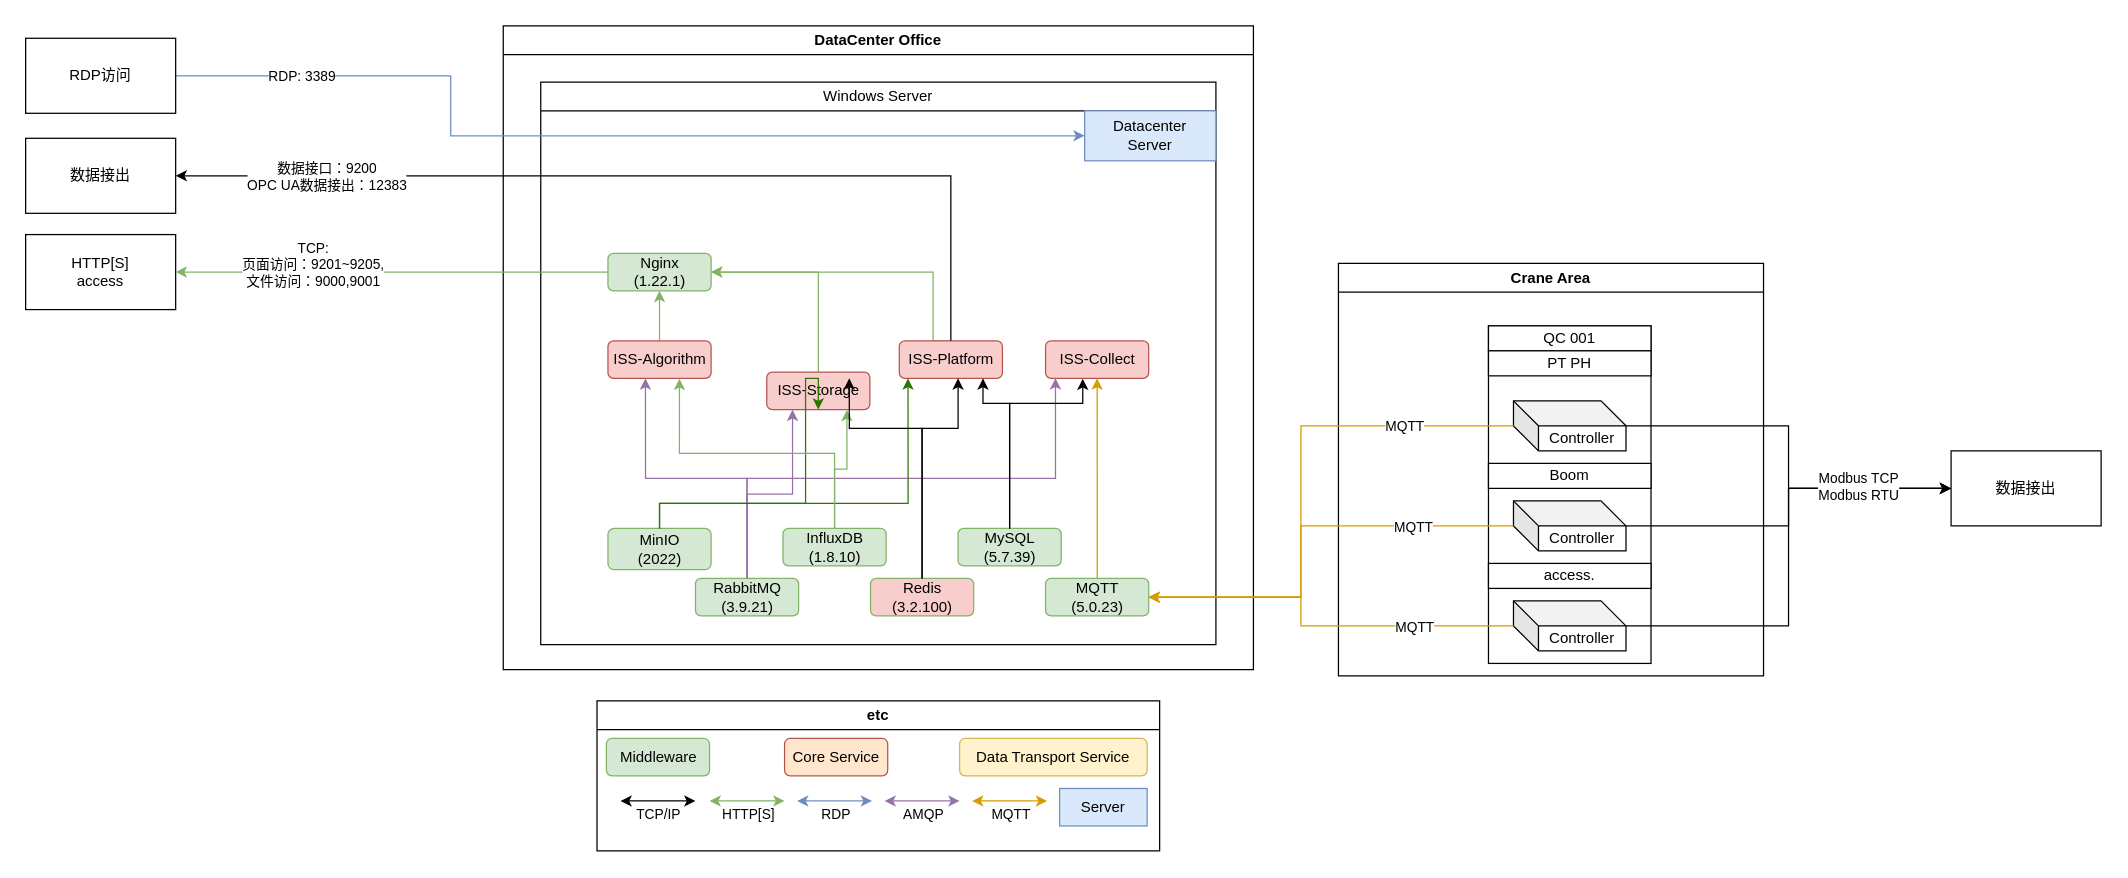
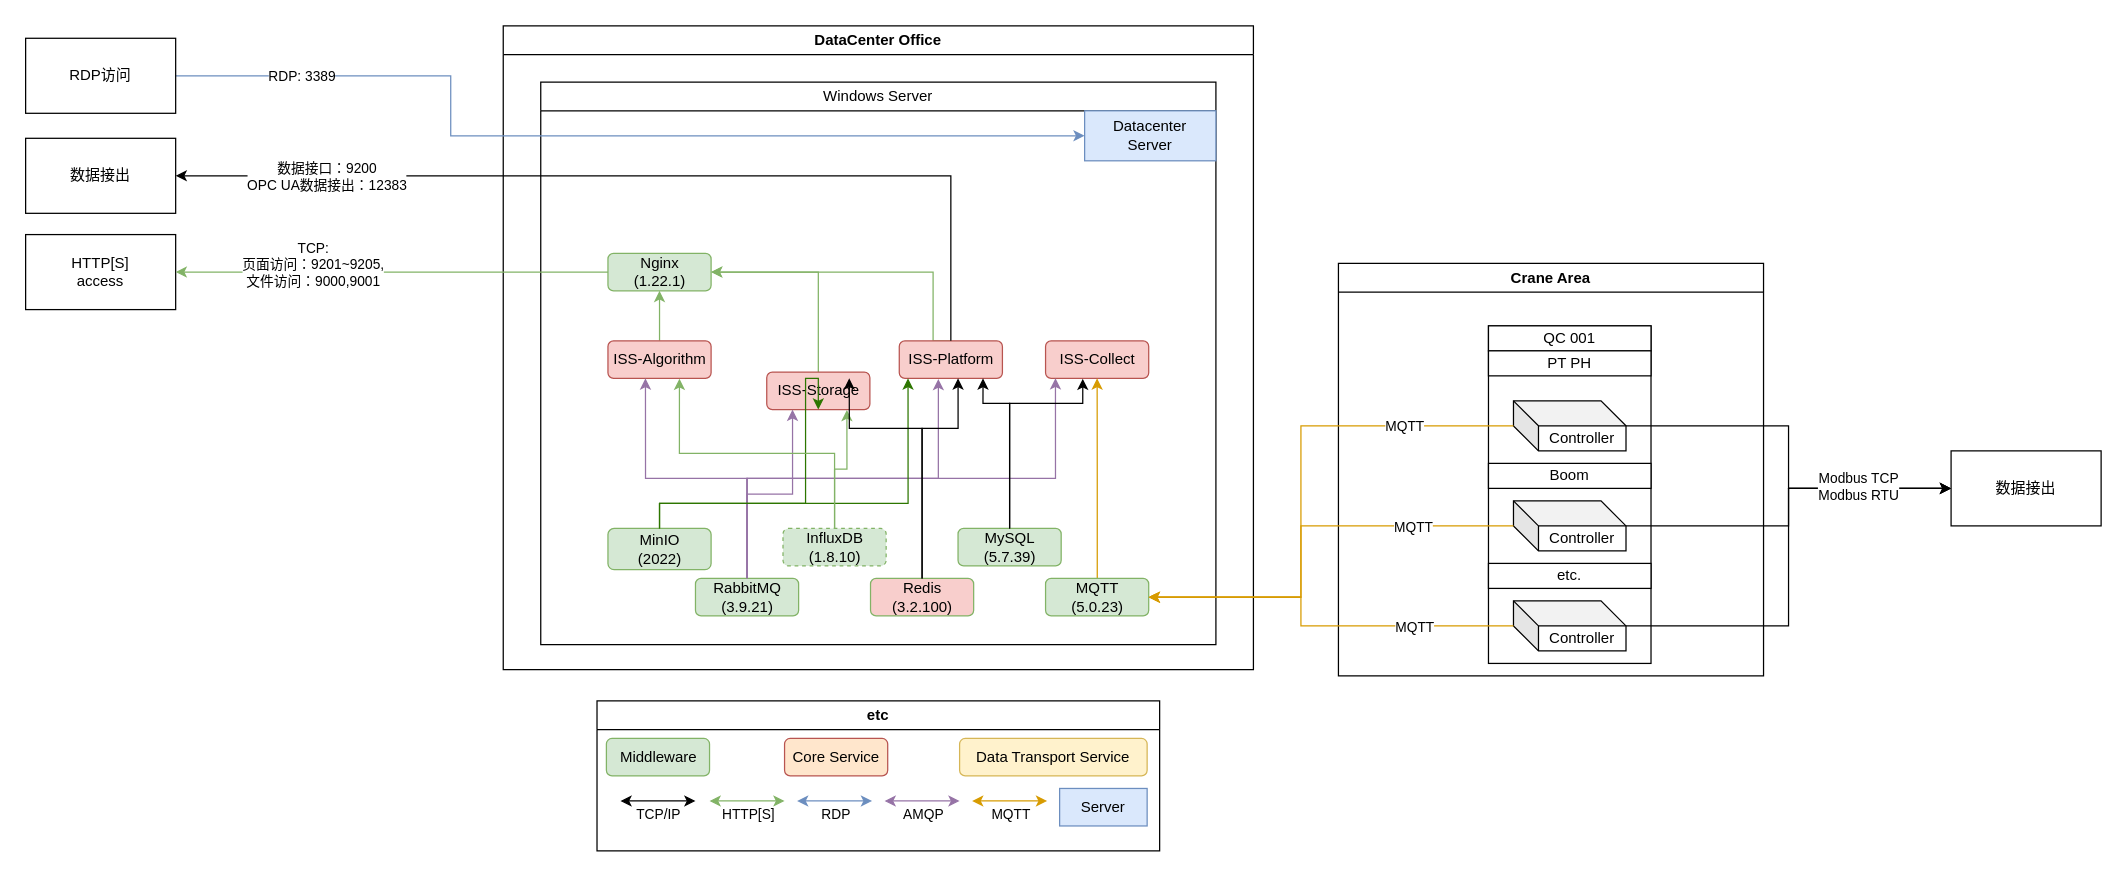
none -> (938, 432)
(834, 547) -> (834, 547)
(1569, 576) -> (1569, 576)
